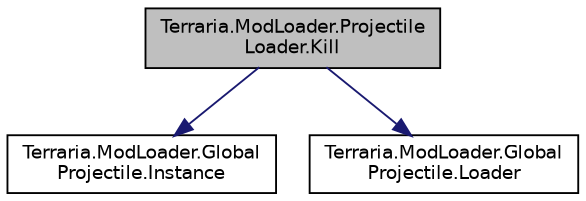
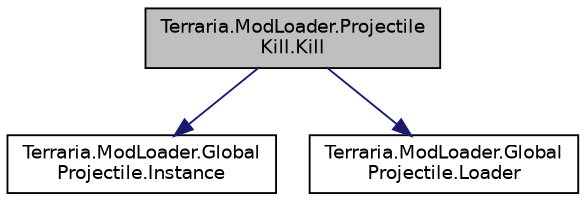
(293, 38) -> (293, 38)
